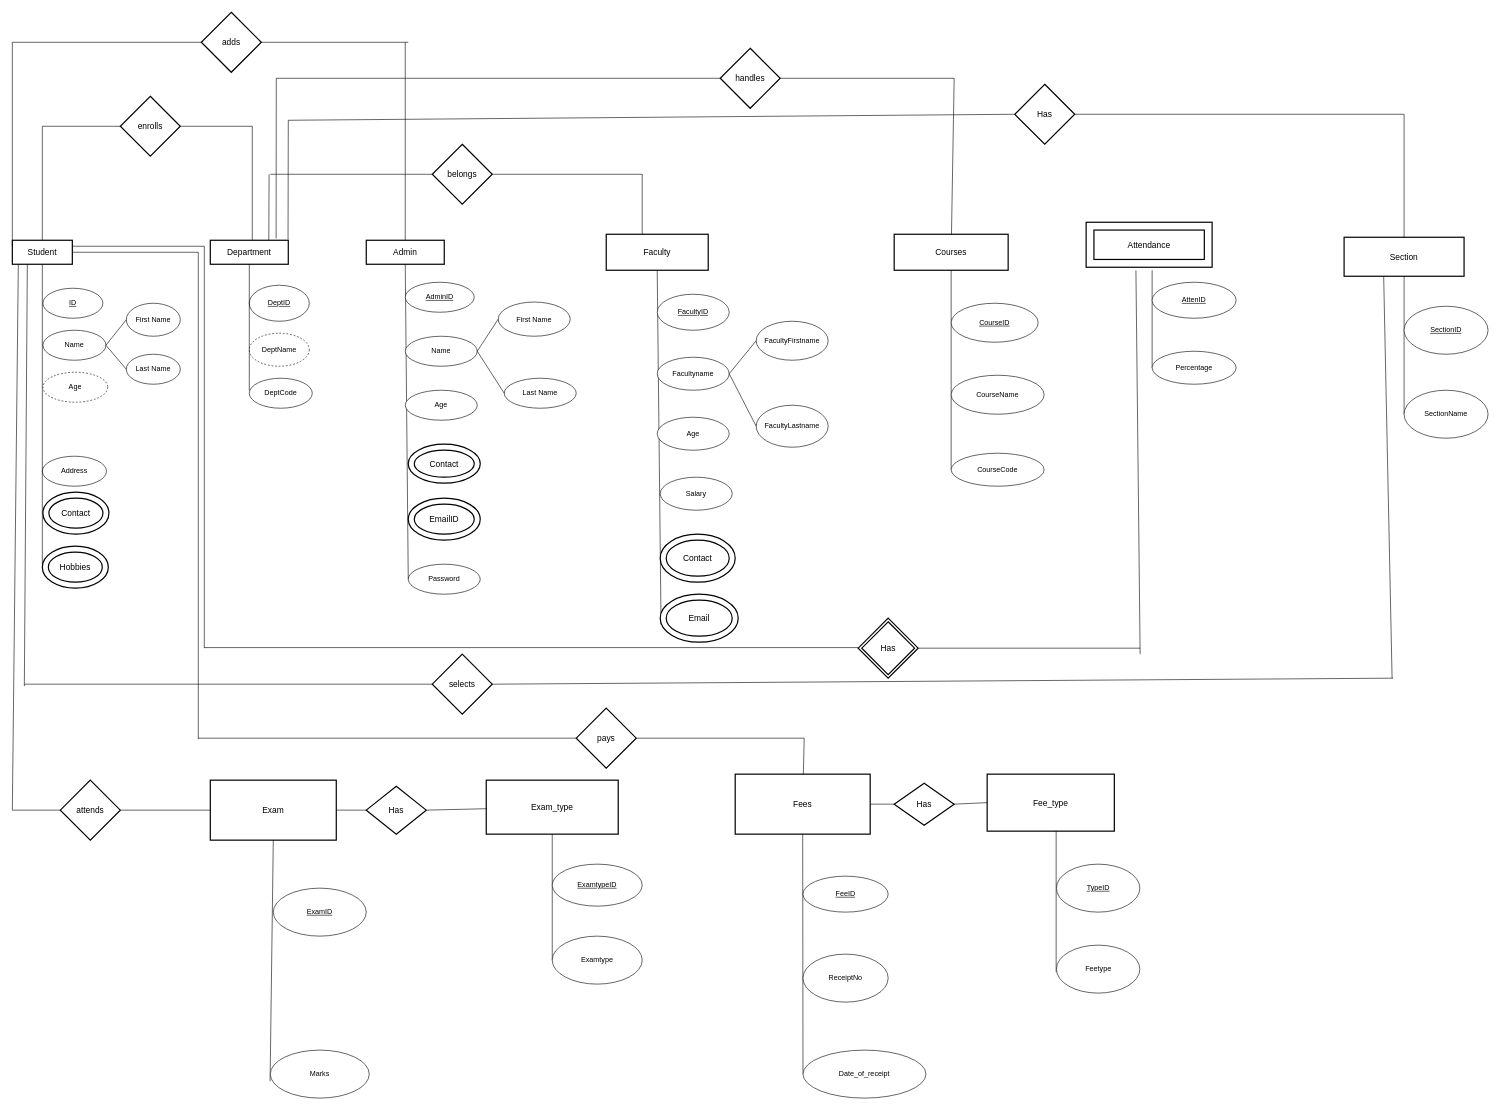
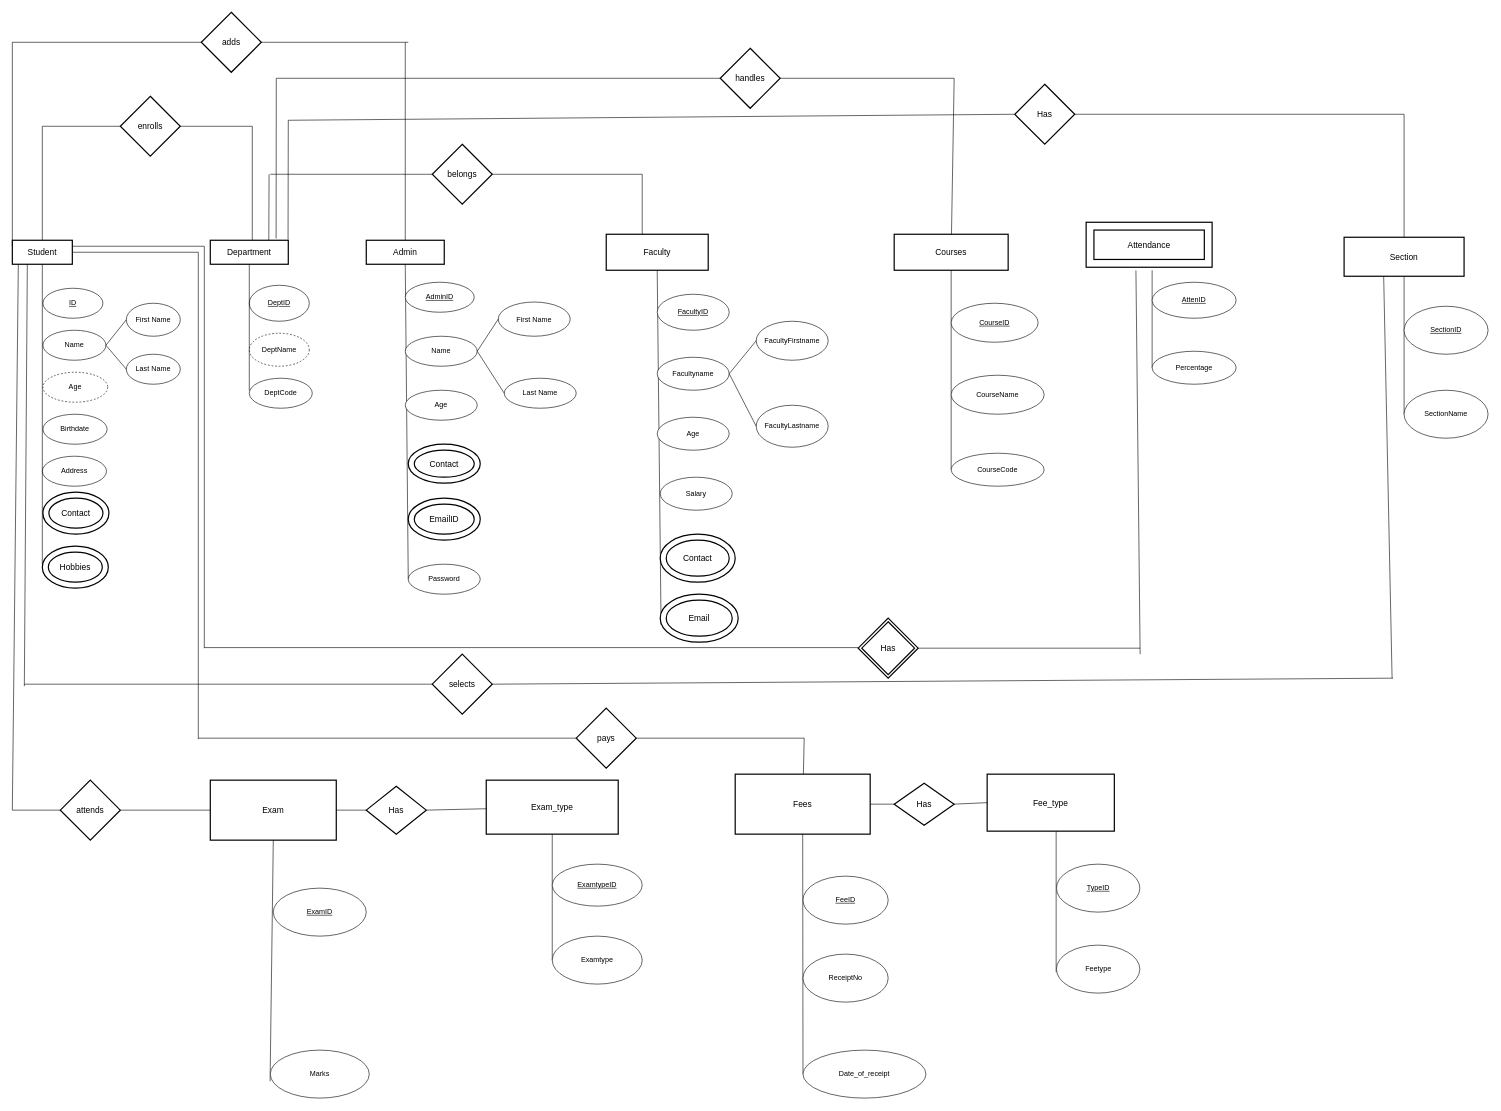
none -> (75, 429)
(846, 894) -> (846, 900)
